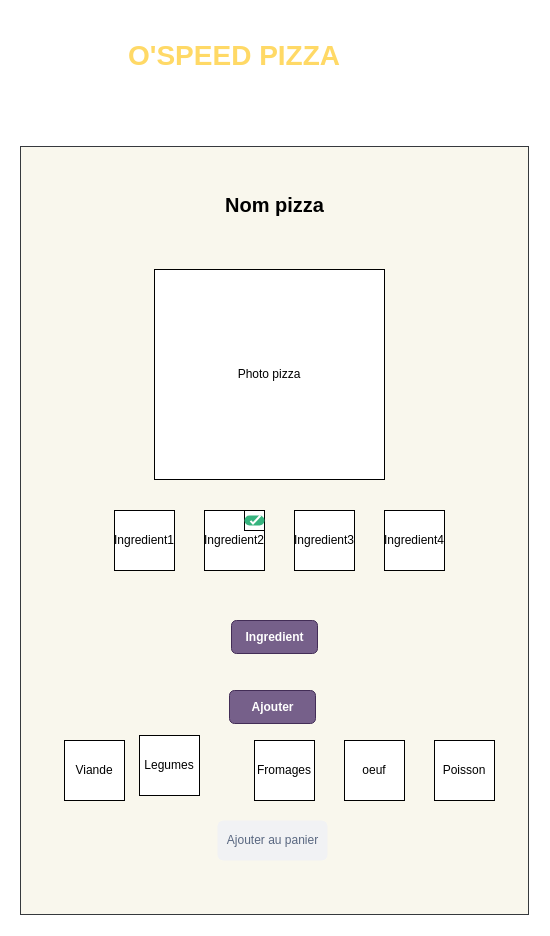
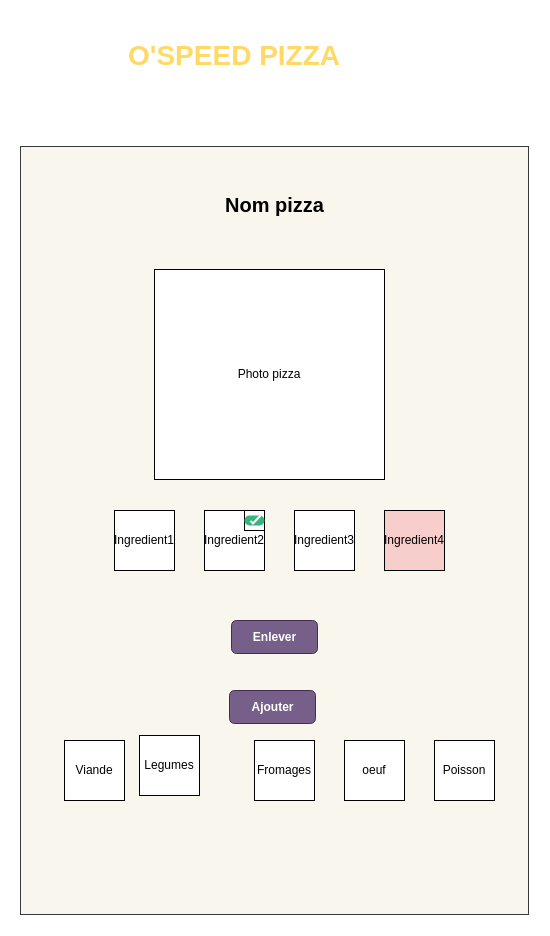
(415, 541) -> (415, 541)
(275, 638) -> (275, 638)
(273, 841) -> none
